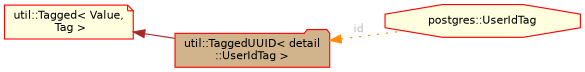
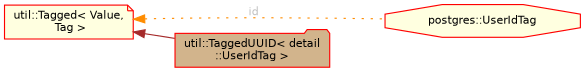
(372, 35) -> (265, 18)
